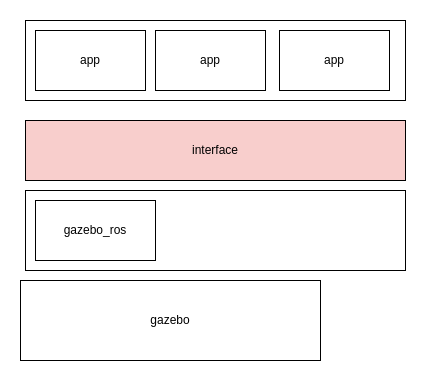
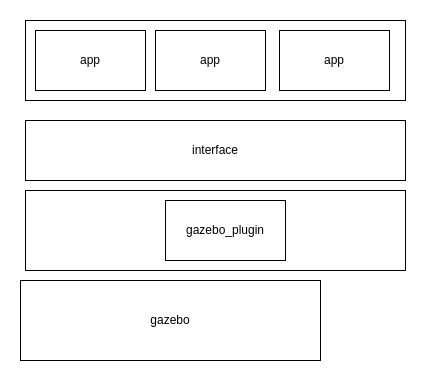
(216, 151) -> (216, 151)
(96, 231) -> none
none -> (226, 231)
